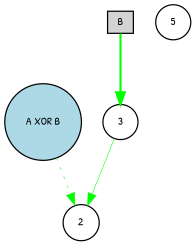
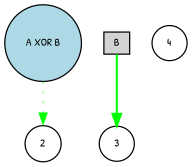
(173, 22) -> (170, 43)
(103, 166) -> none
